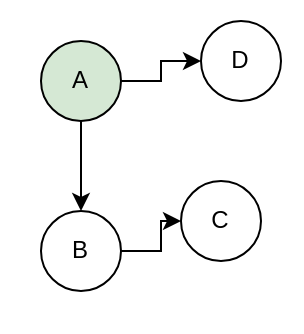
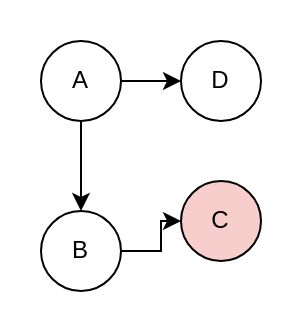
(241, 61) -> (221, 81)
(81, 81) -> (81, 81)
(221, 221) -> (221, 221)
